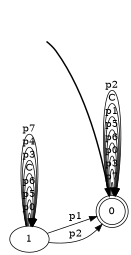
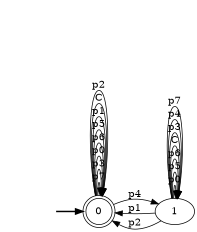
none -> (132, 199)
